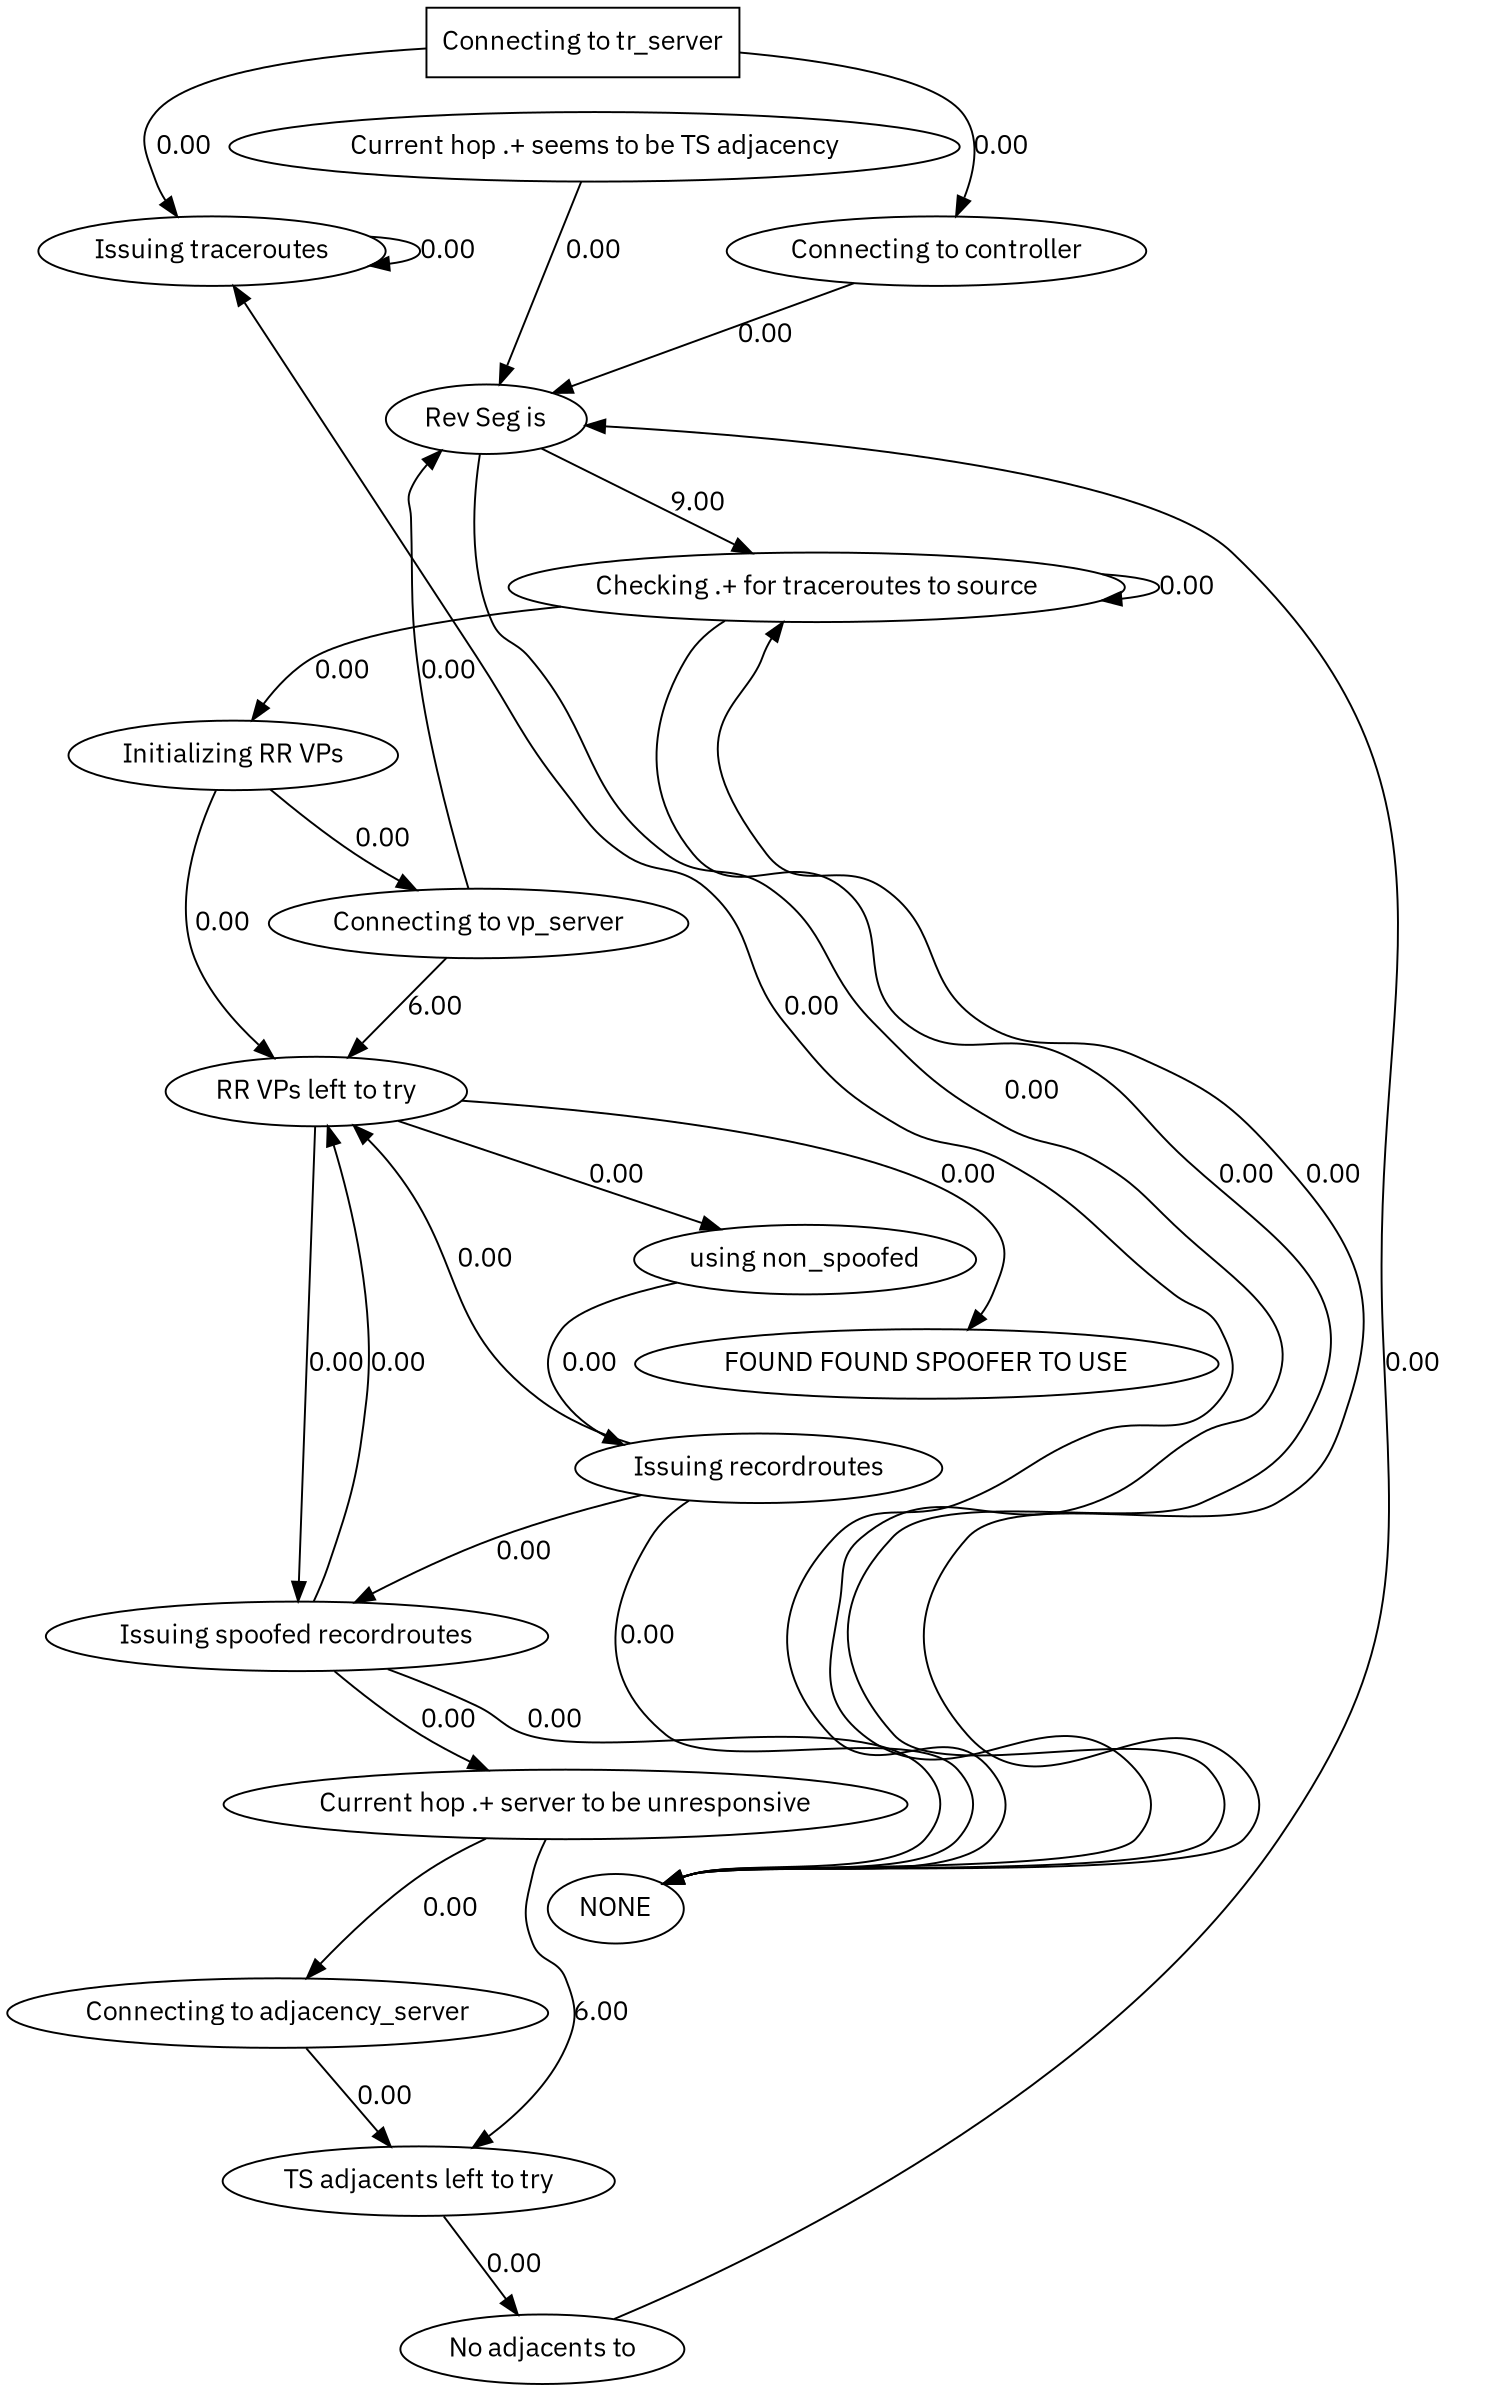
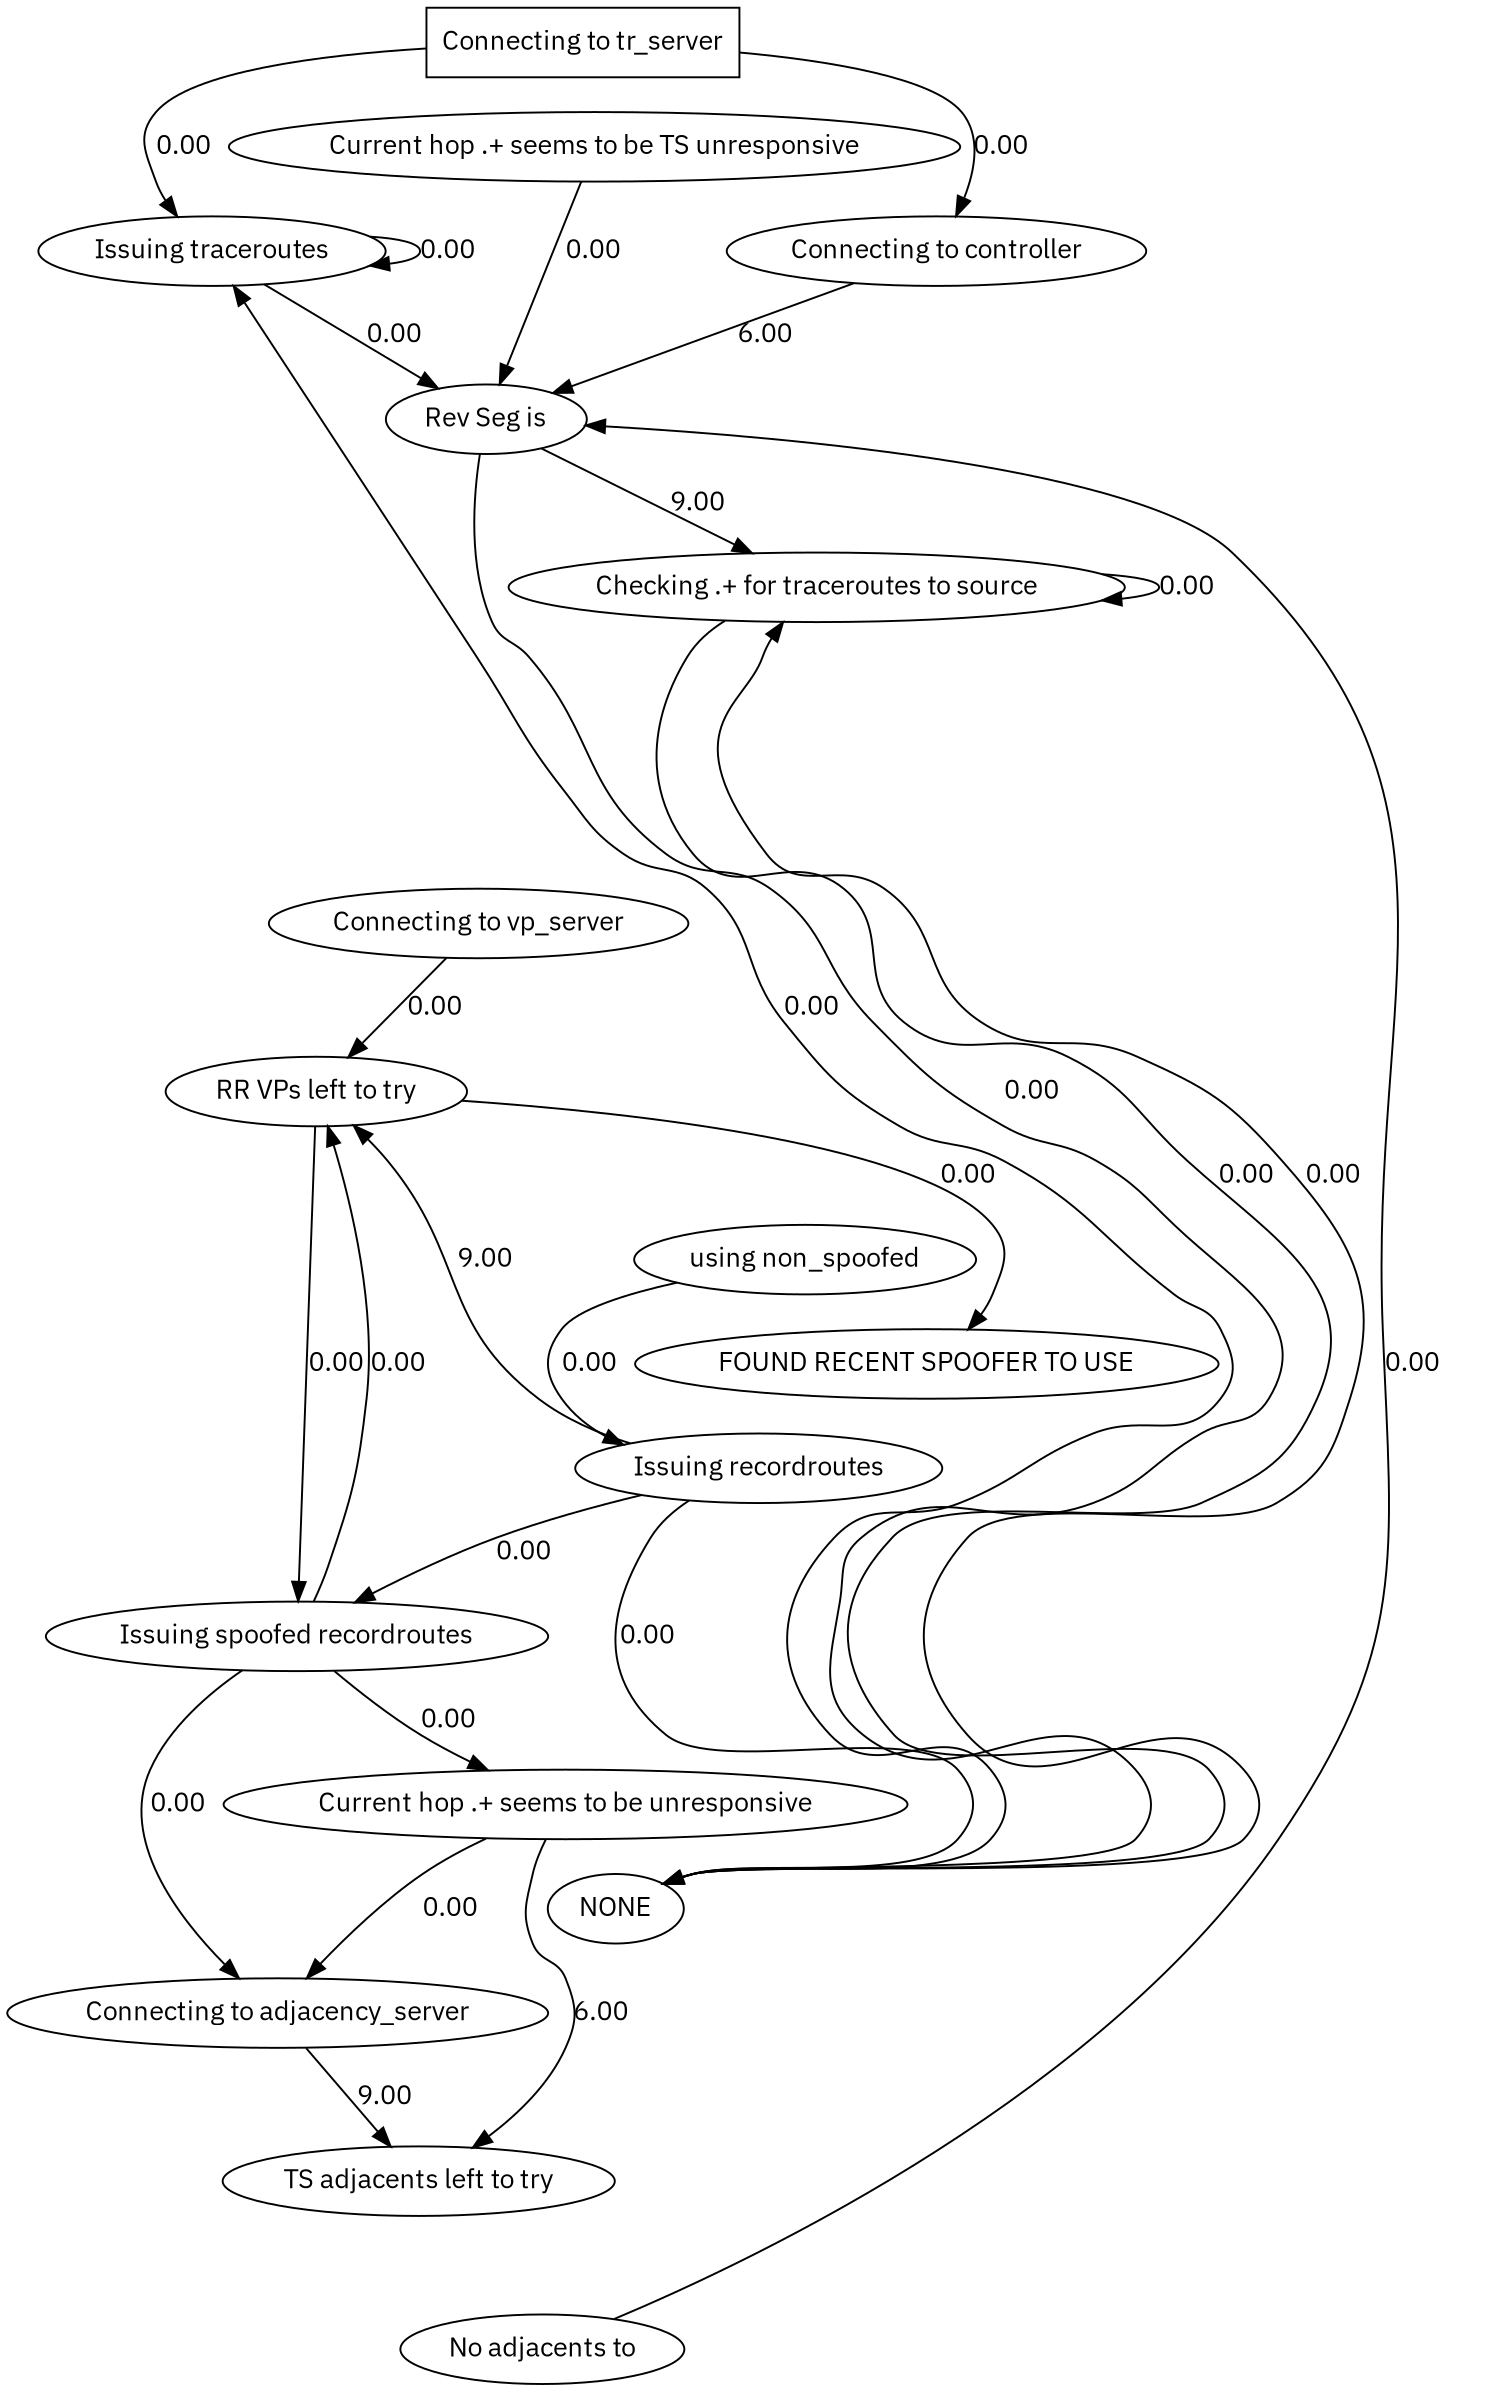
(595, 147) -> (595, 147)
(766, 335) -> (766, 335)
(419, 676) -> (343, 331)
(233, 755) -> none
(435, 1008) -> (435, 1008)
(550, 1172) -> none
(485, 1260) -> (485, 1260)
(927, 1364) -> (927, 1364)
(792, 1737) -> (142, 1811)
(566, 1804) -> (566, 1804)
(385, 2097) -> (385, 2097)
(475, 2258) -> none
